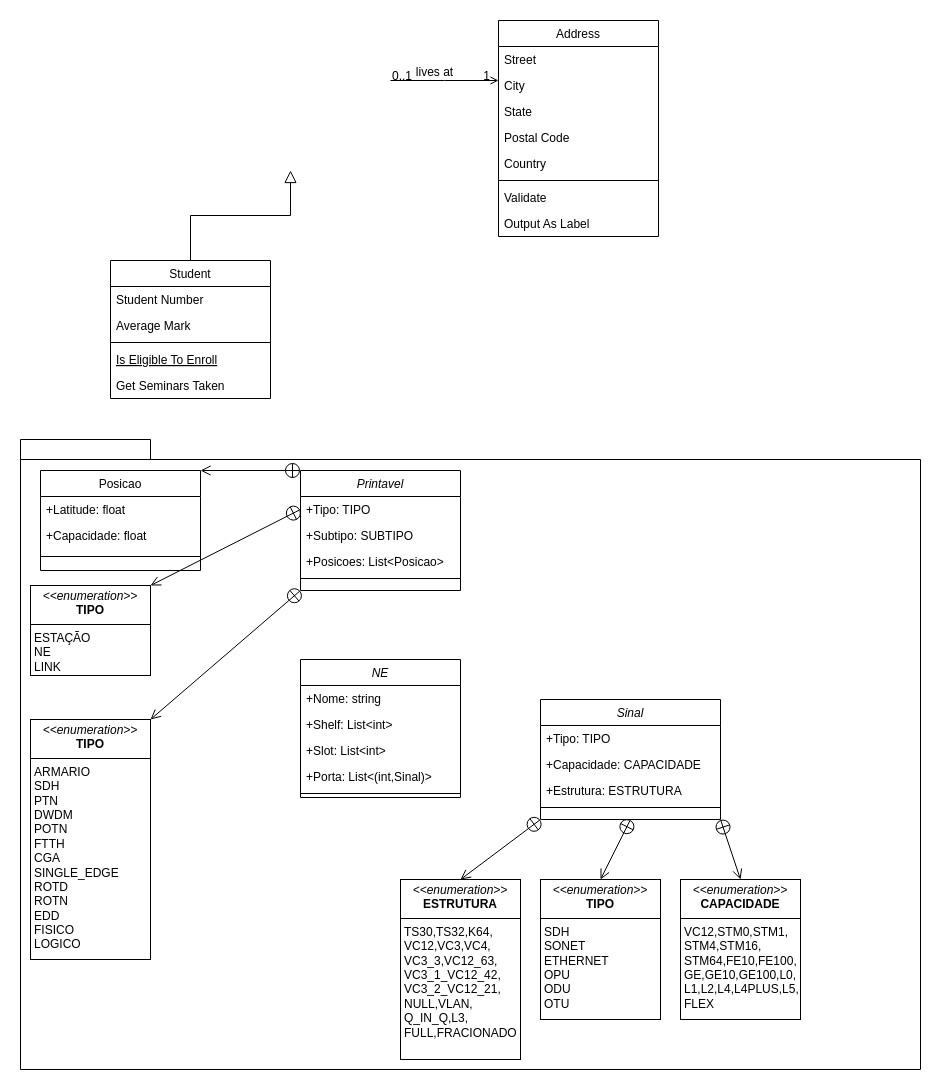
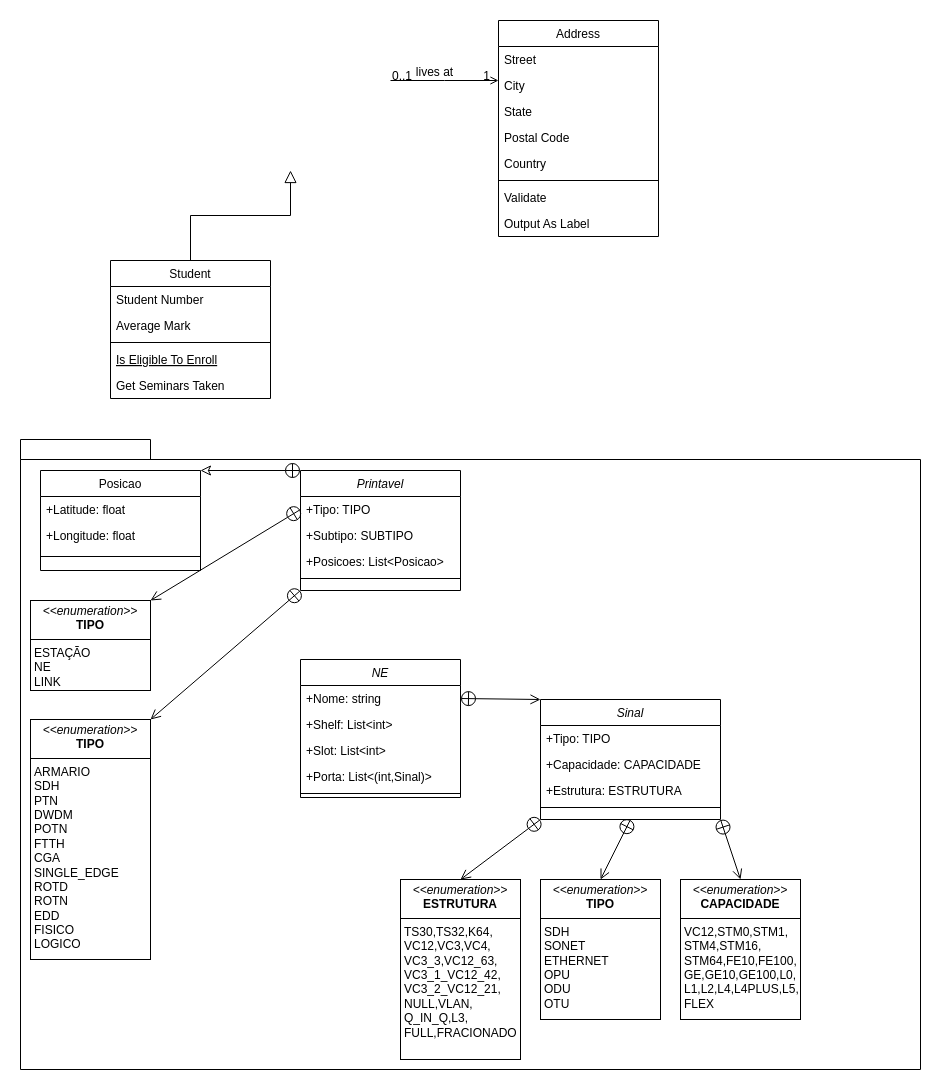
(207, 471) -> (210, 471)
(100, 536) -> (97, 536)
(91, 631) -> (91, 646)
none -> (507, 699)
